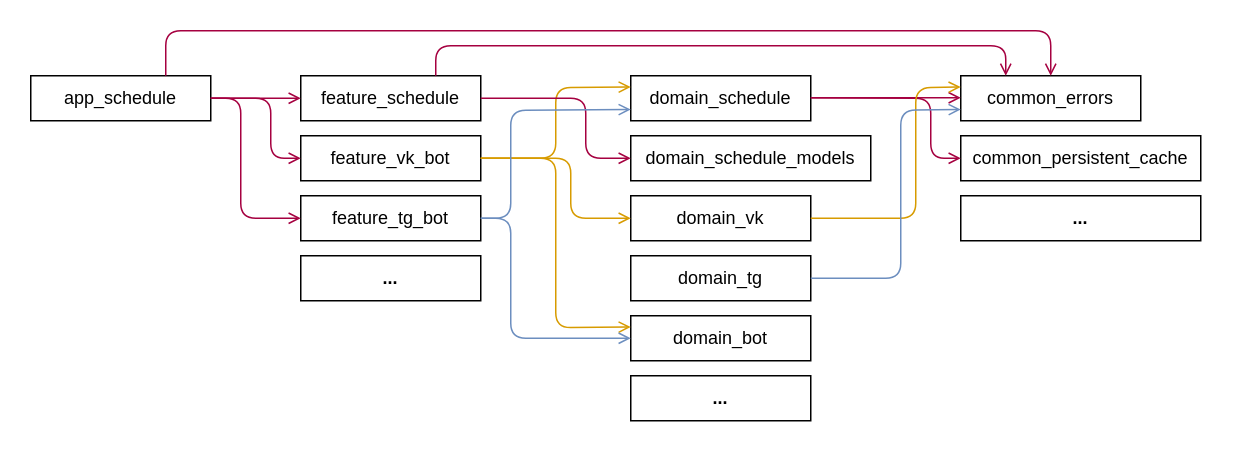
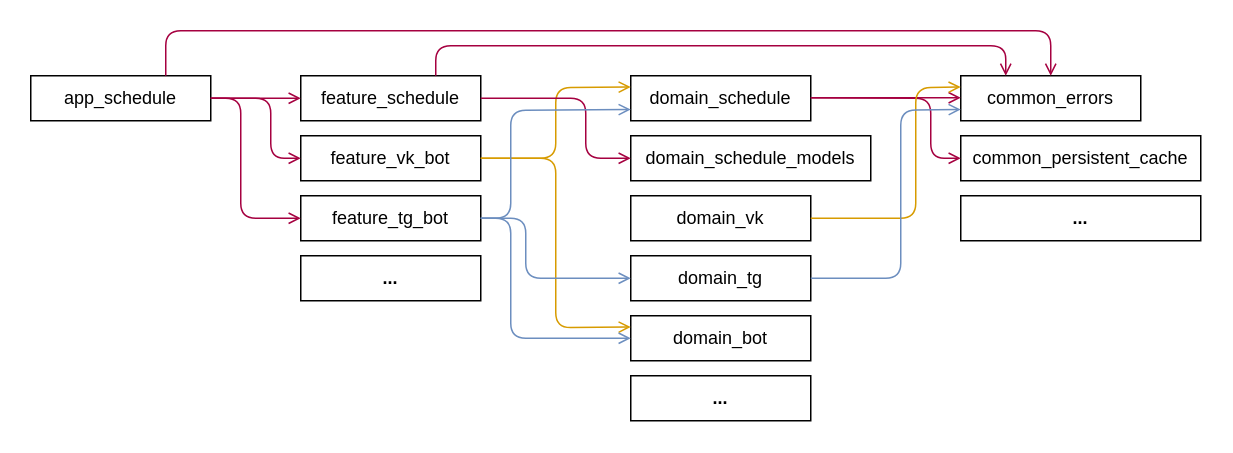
(571, 206) -> none
none -> (546, 278)
